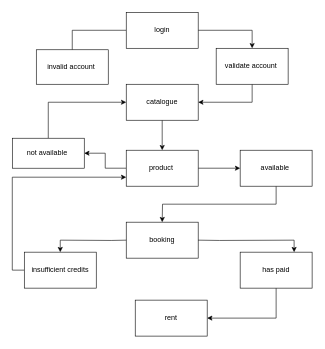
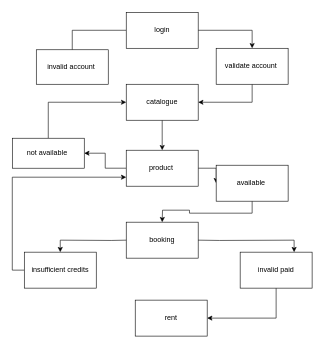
(276, 168) -> (252, 183)
(276, 270) -> (276, 270)
